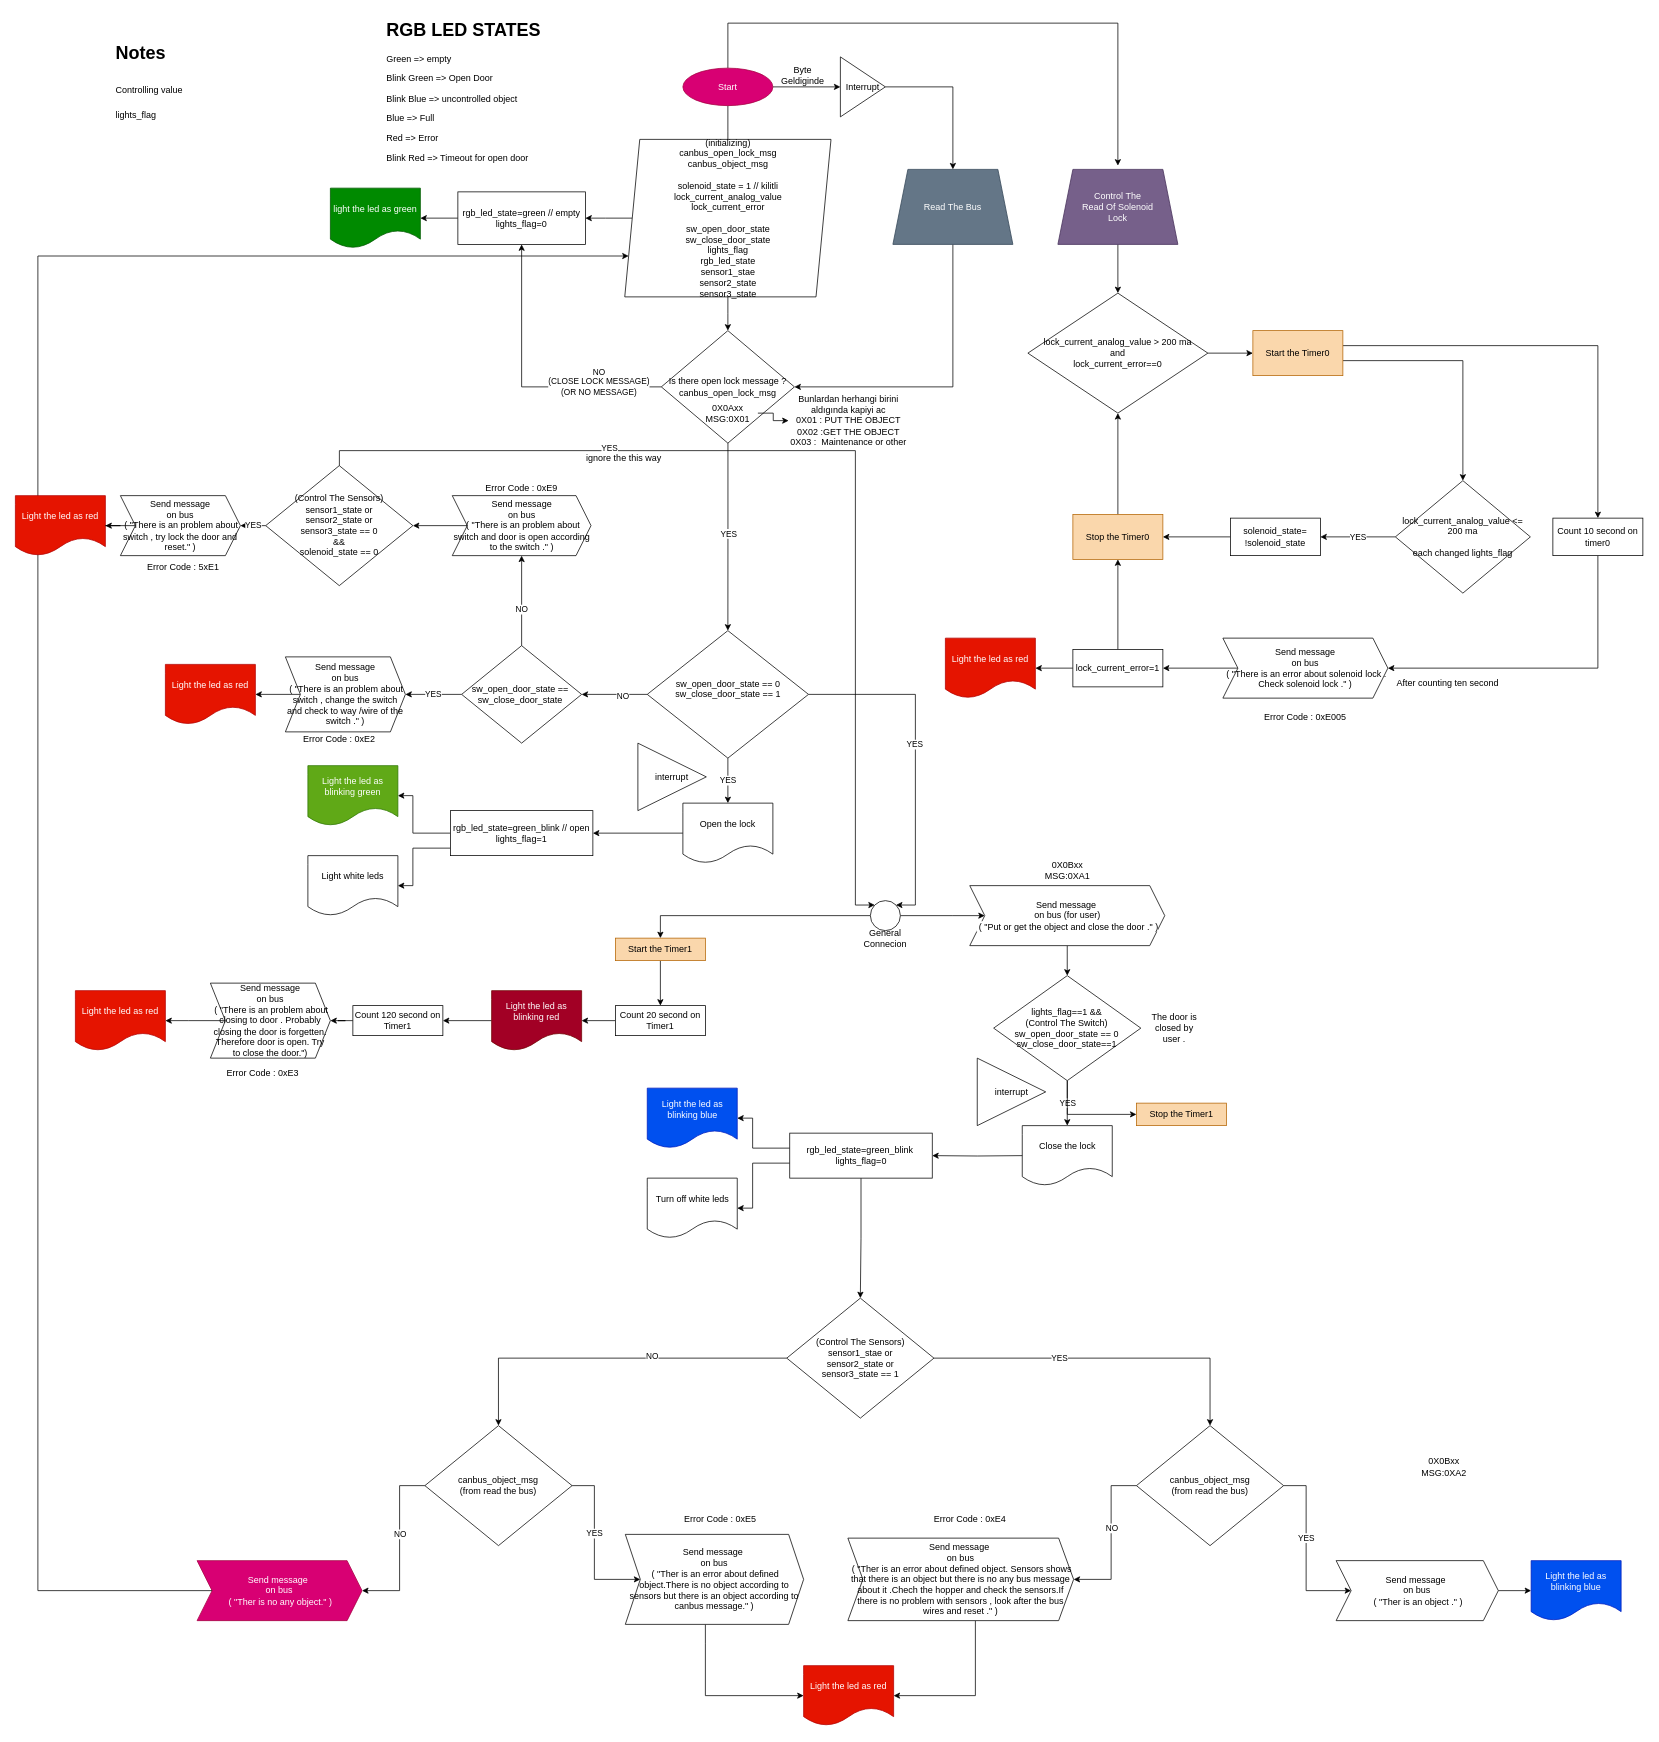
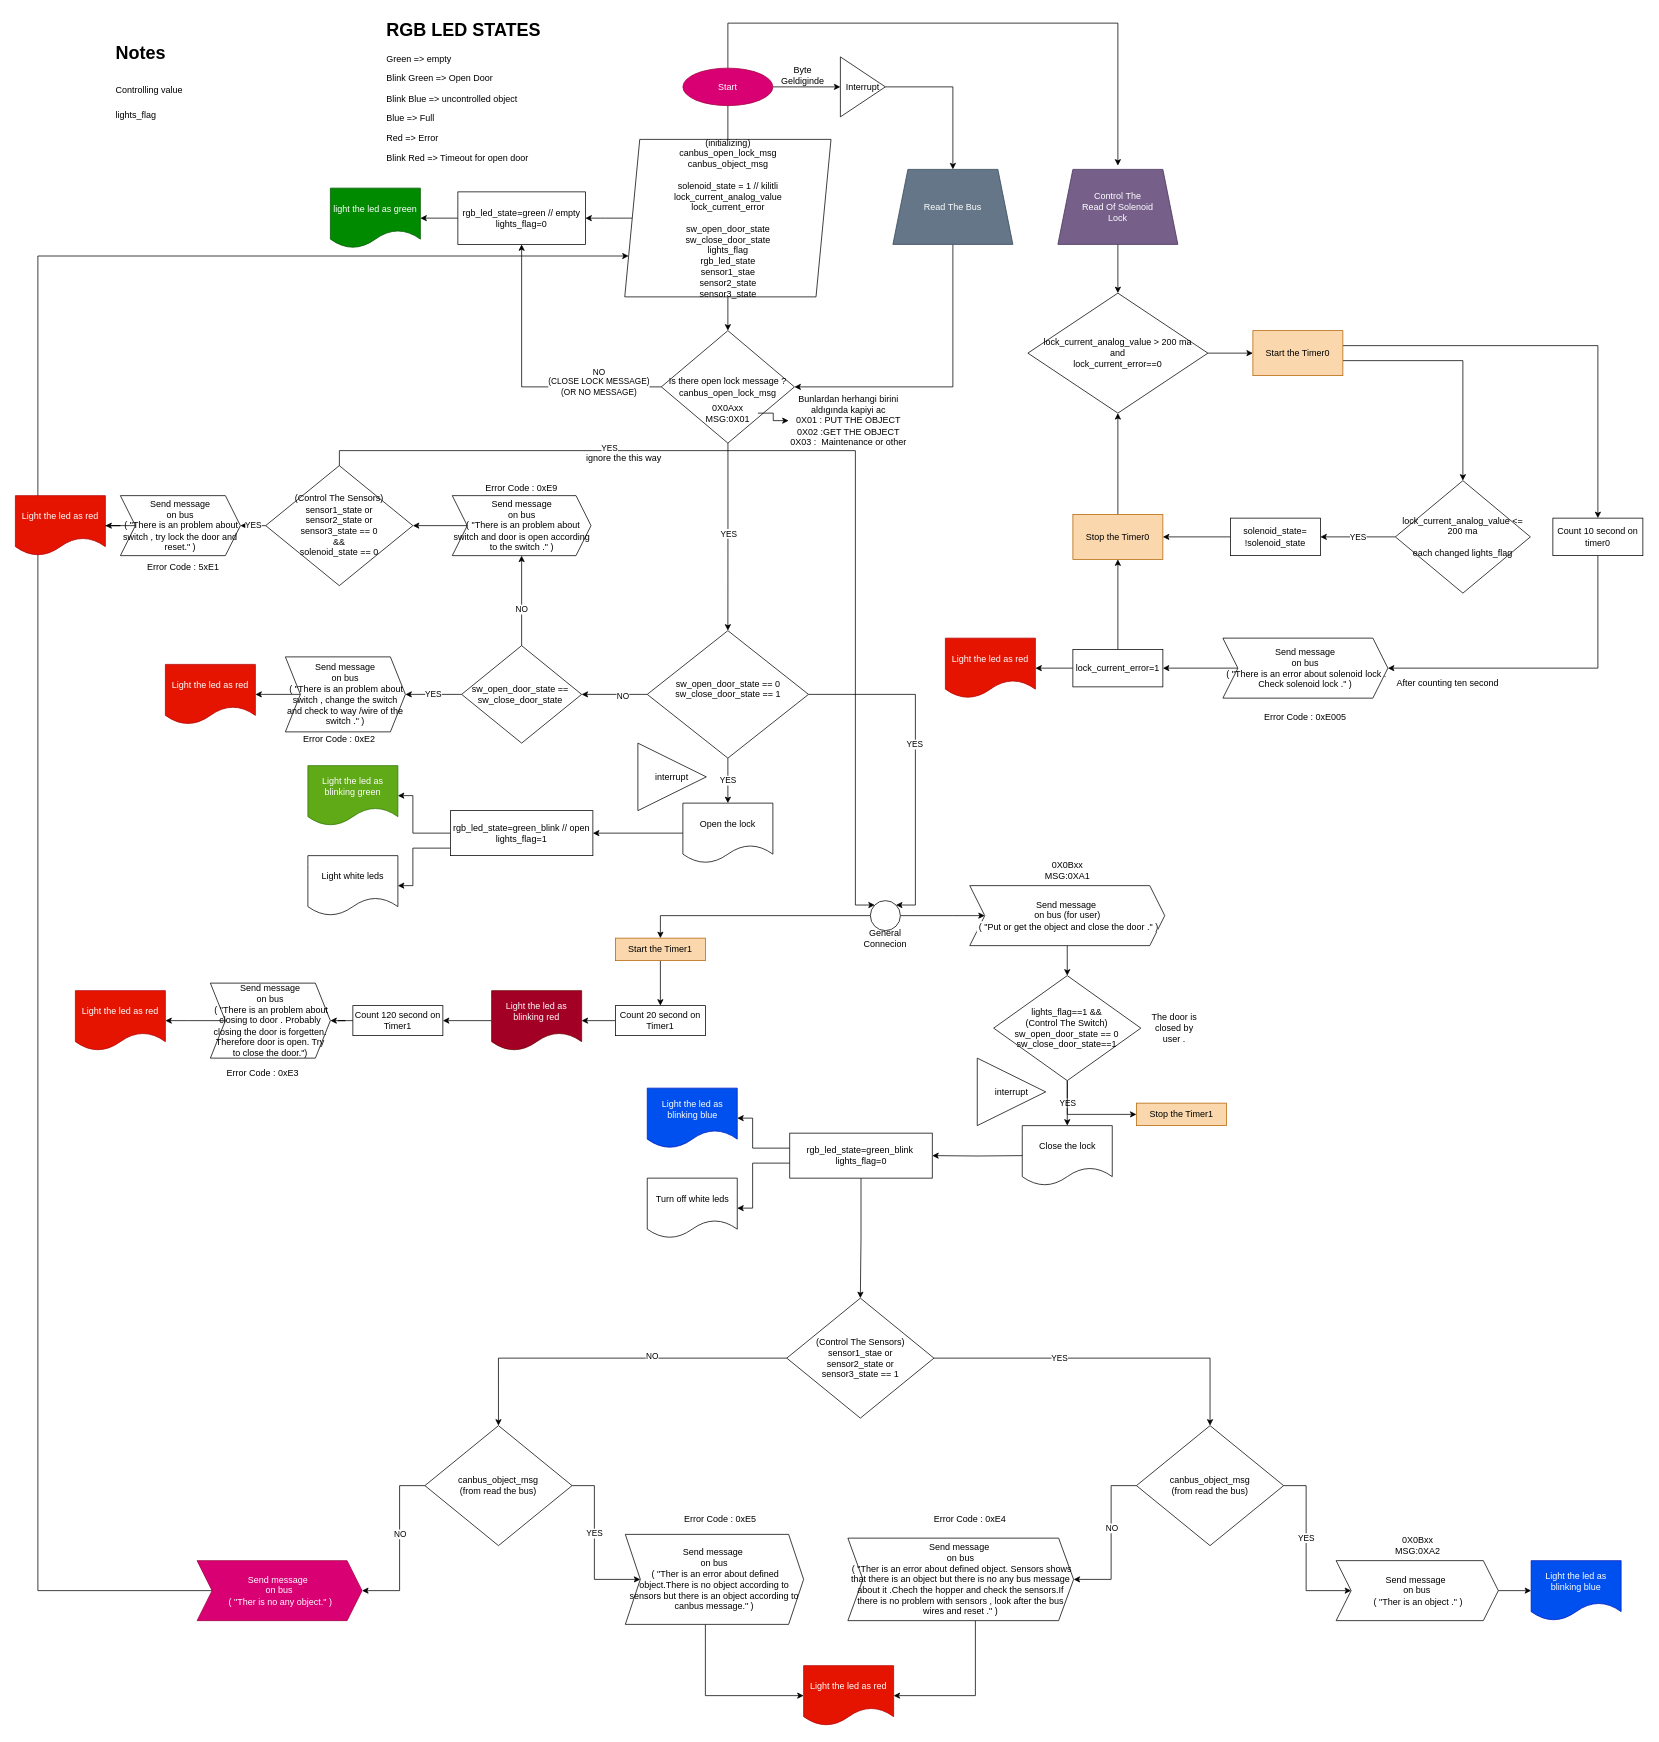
(1444, 1467) -> (1418, 1545)
